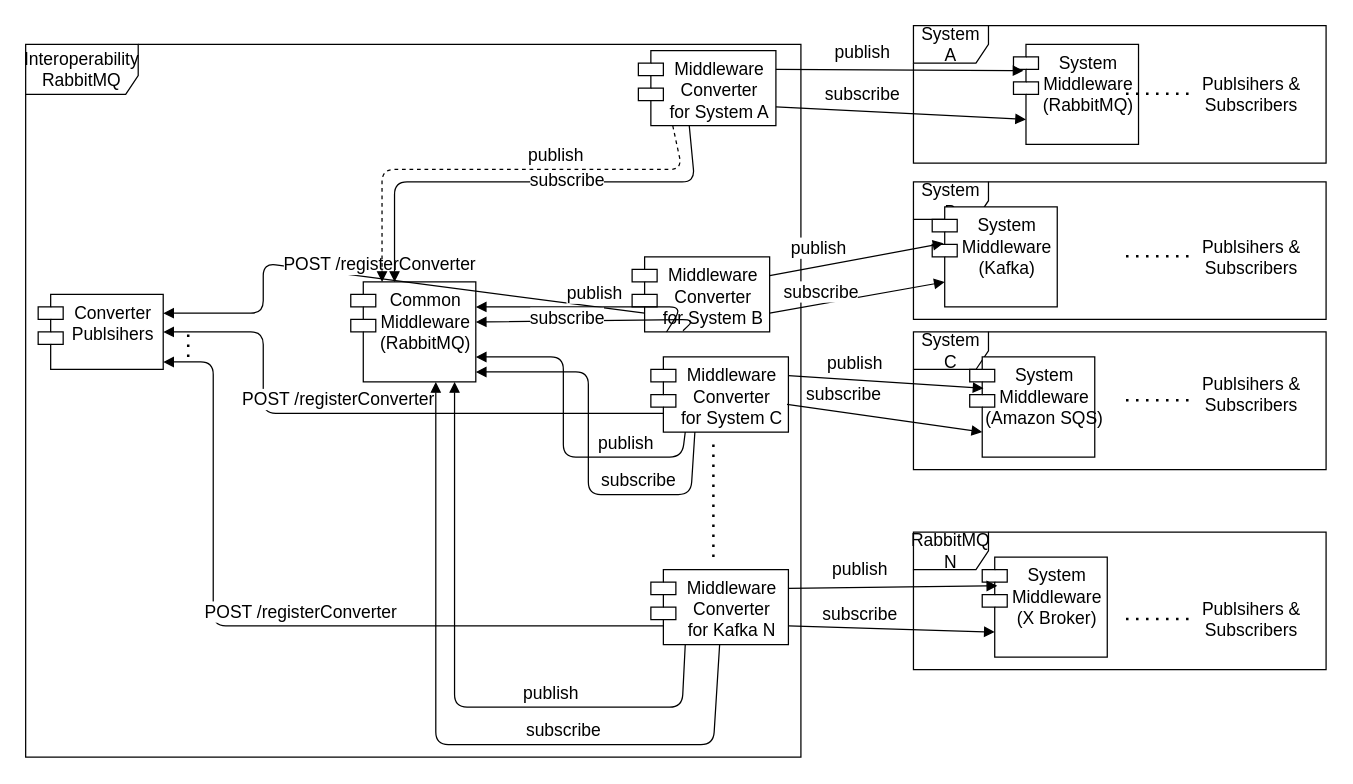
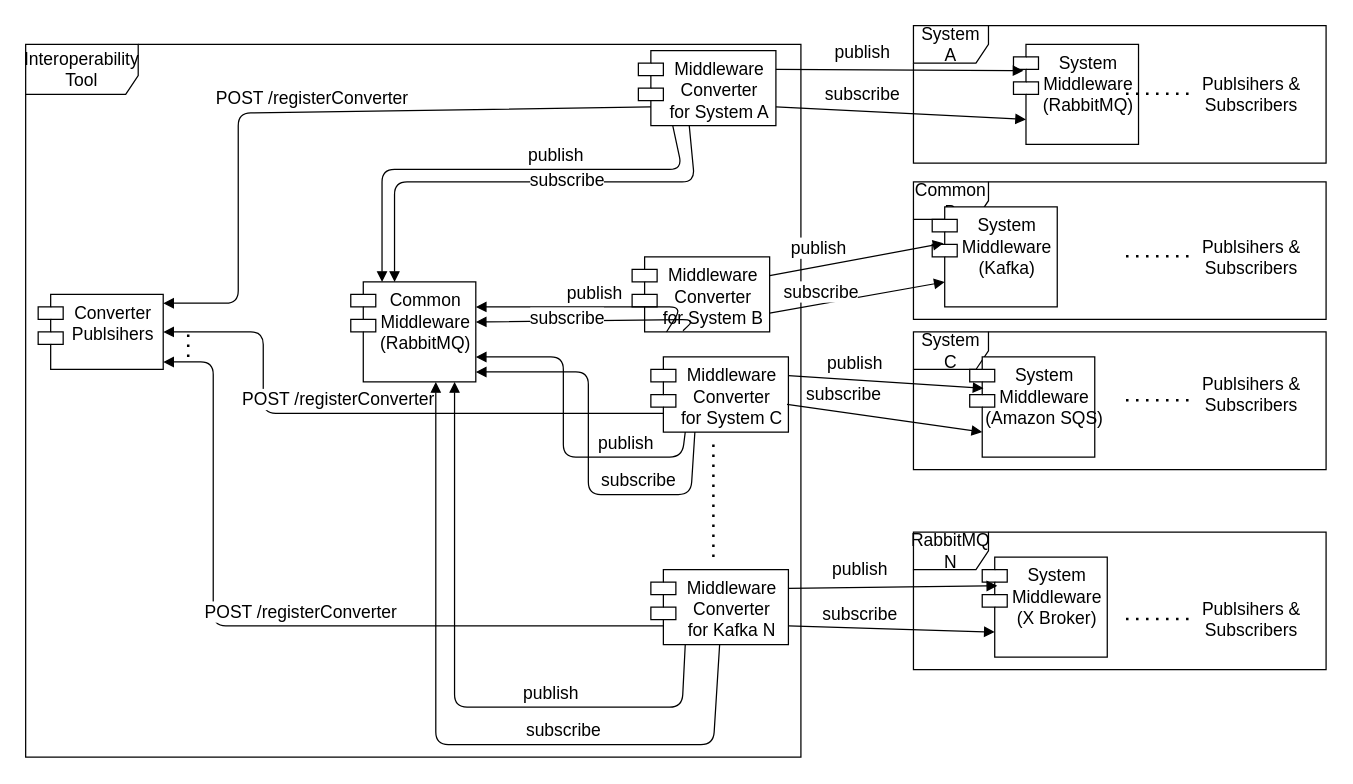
(82, 69) -> (82, 69)
none -> (329, 112)
(503, 169) -> (503, 169)
(951, 201) -> (951, 201)
(263, 301) -> none
